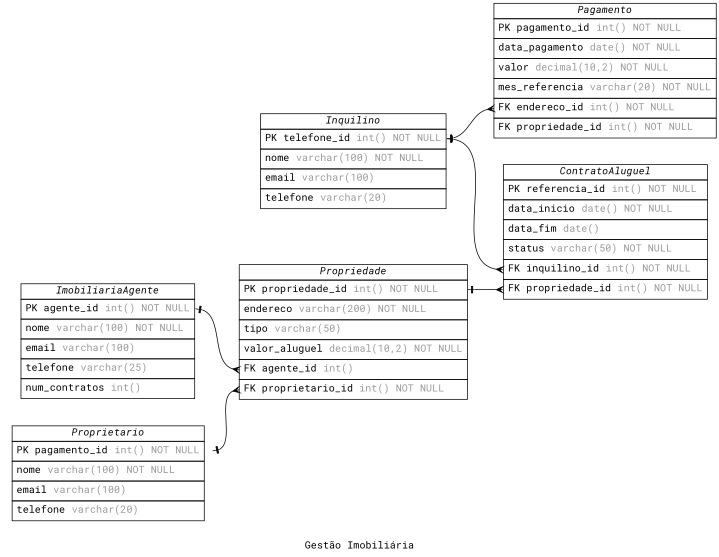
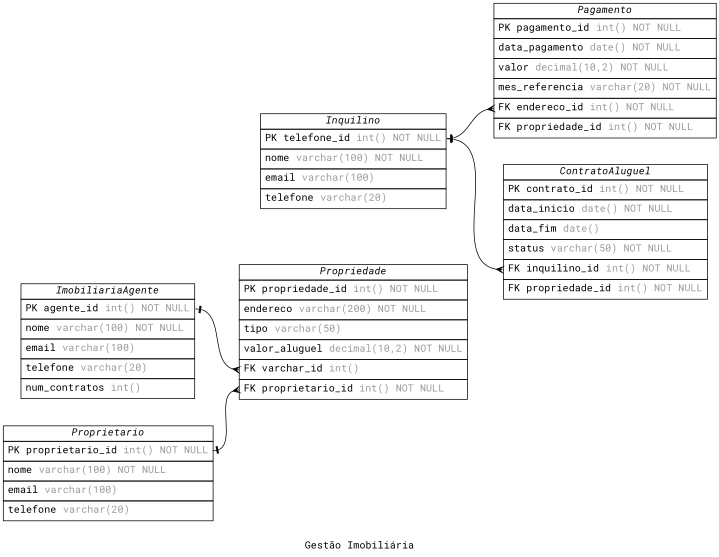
(560, 189) -> (554, 189)
(485, 290) -> none
(114, 368) -> (114, 368)
(283, 368) -> (286, 368)
(66, 450) -> (66, 450)
